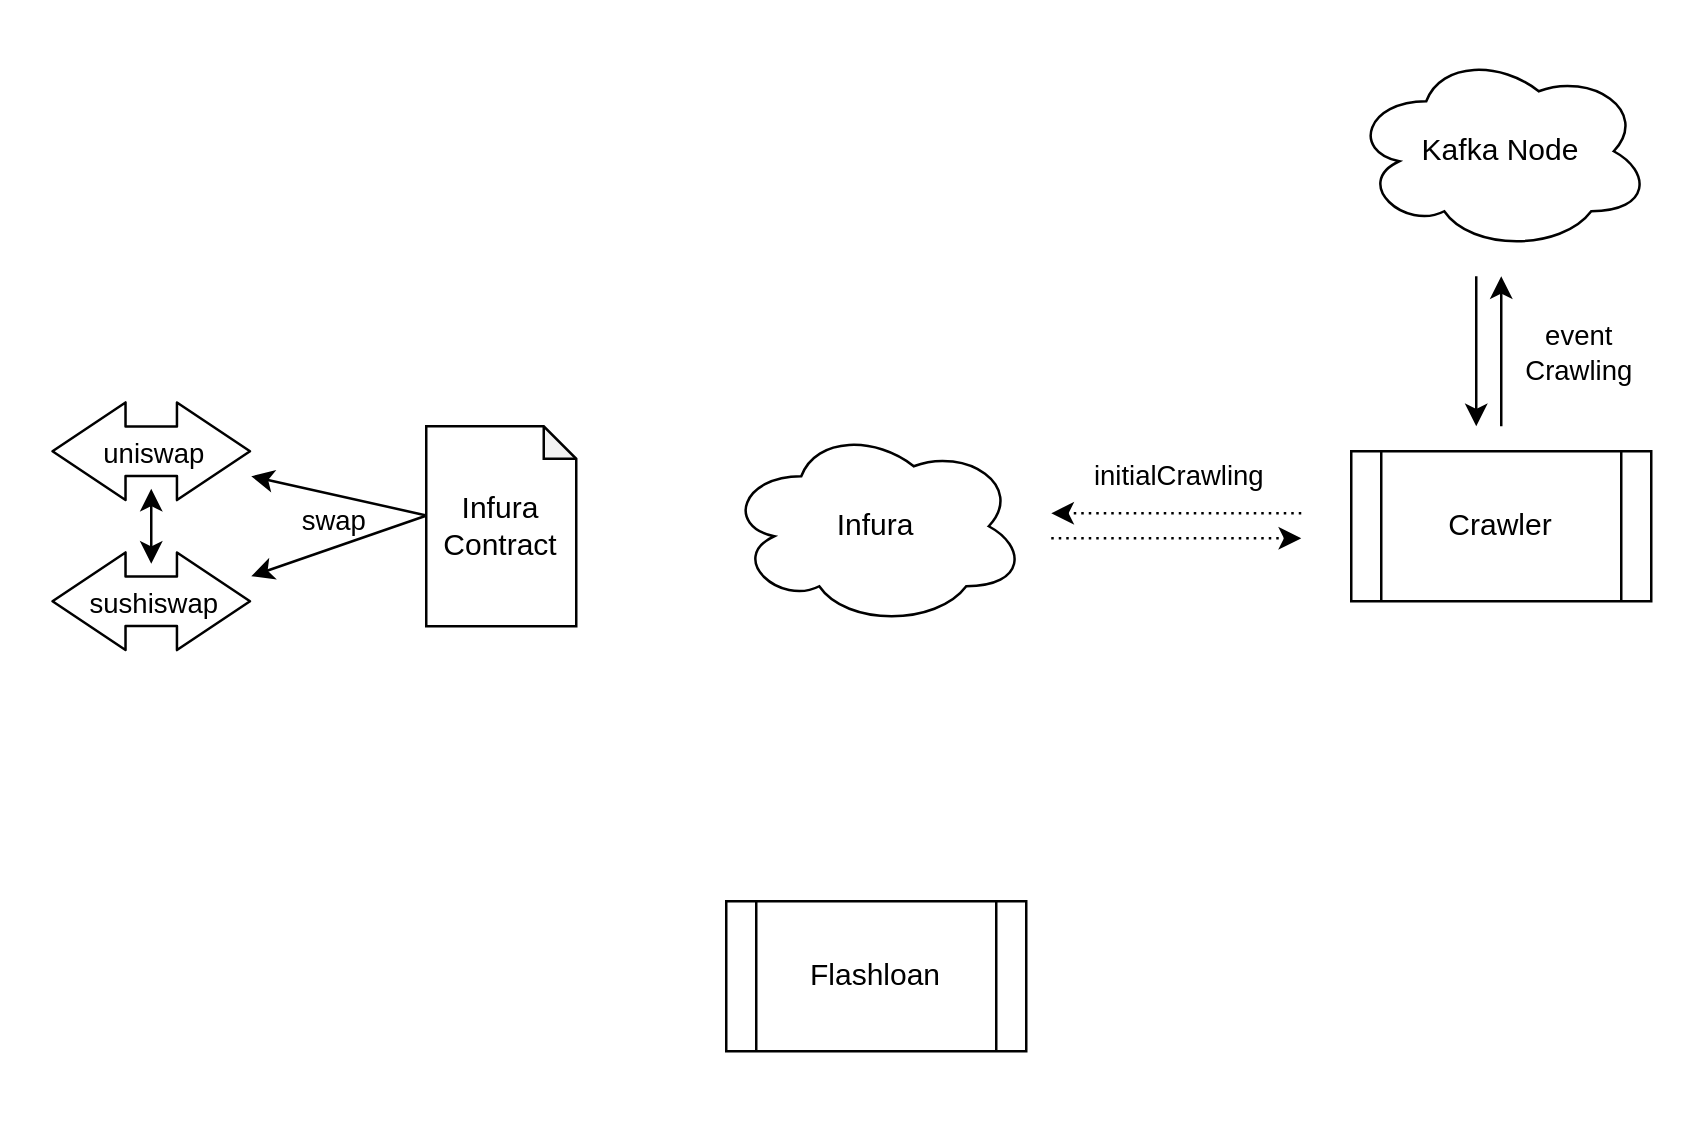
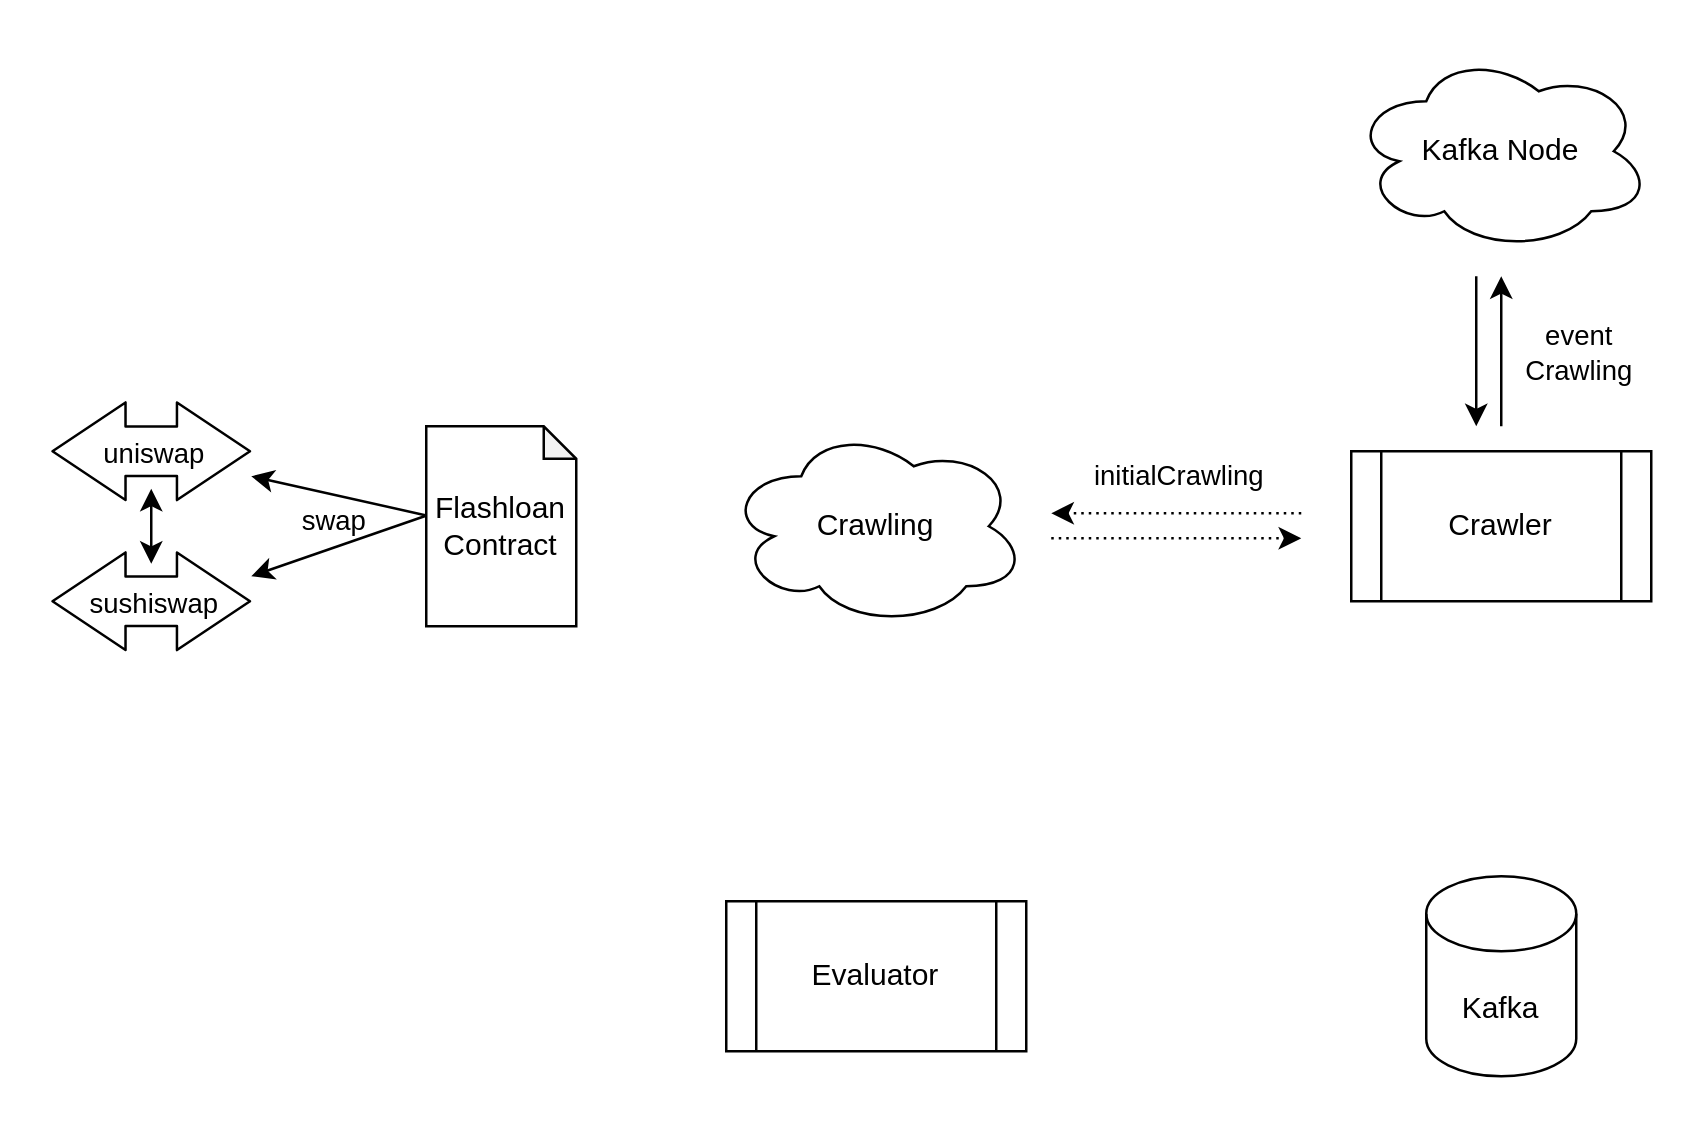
(501, 526) -> (501, 526)
(876, 526) -> (876, 526)
(876, 976) -> (876, 976)
none -> (1501, 976)
